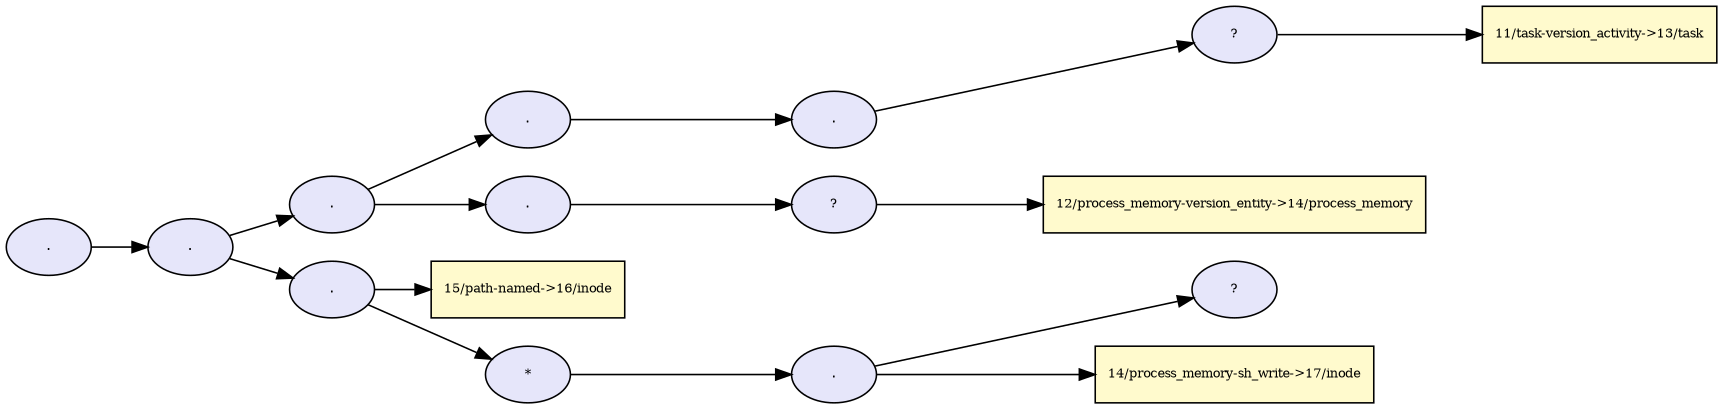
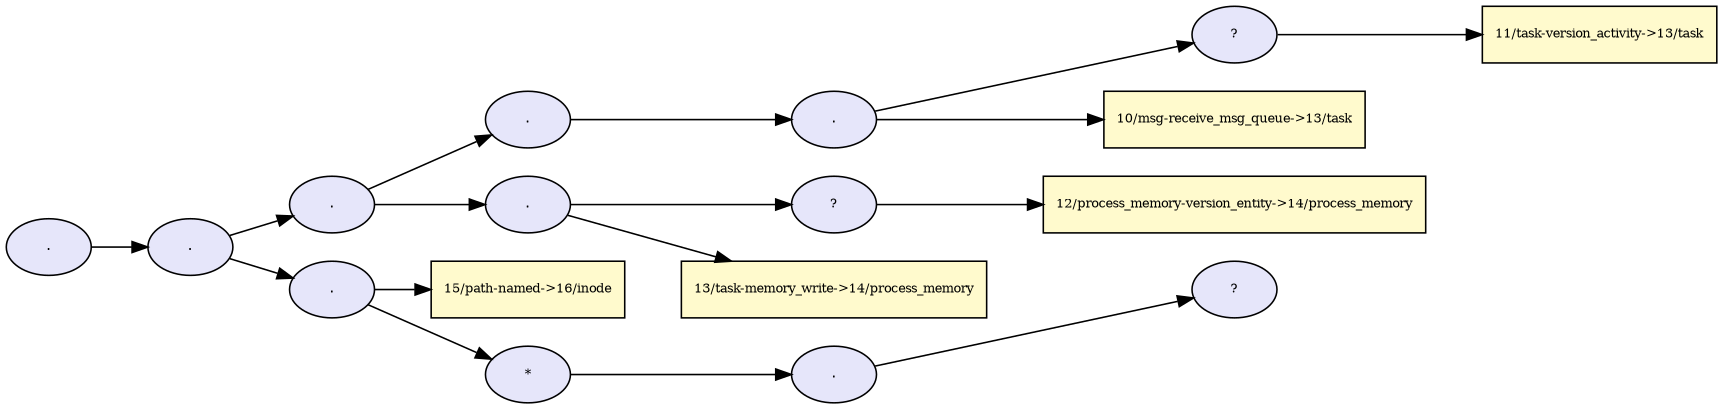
none -> (1234, 120)
none -> (834, 290)
(1234, 375) -> none
